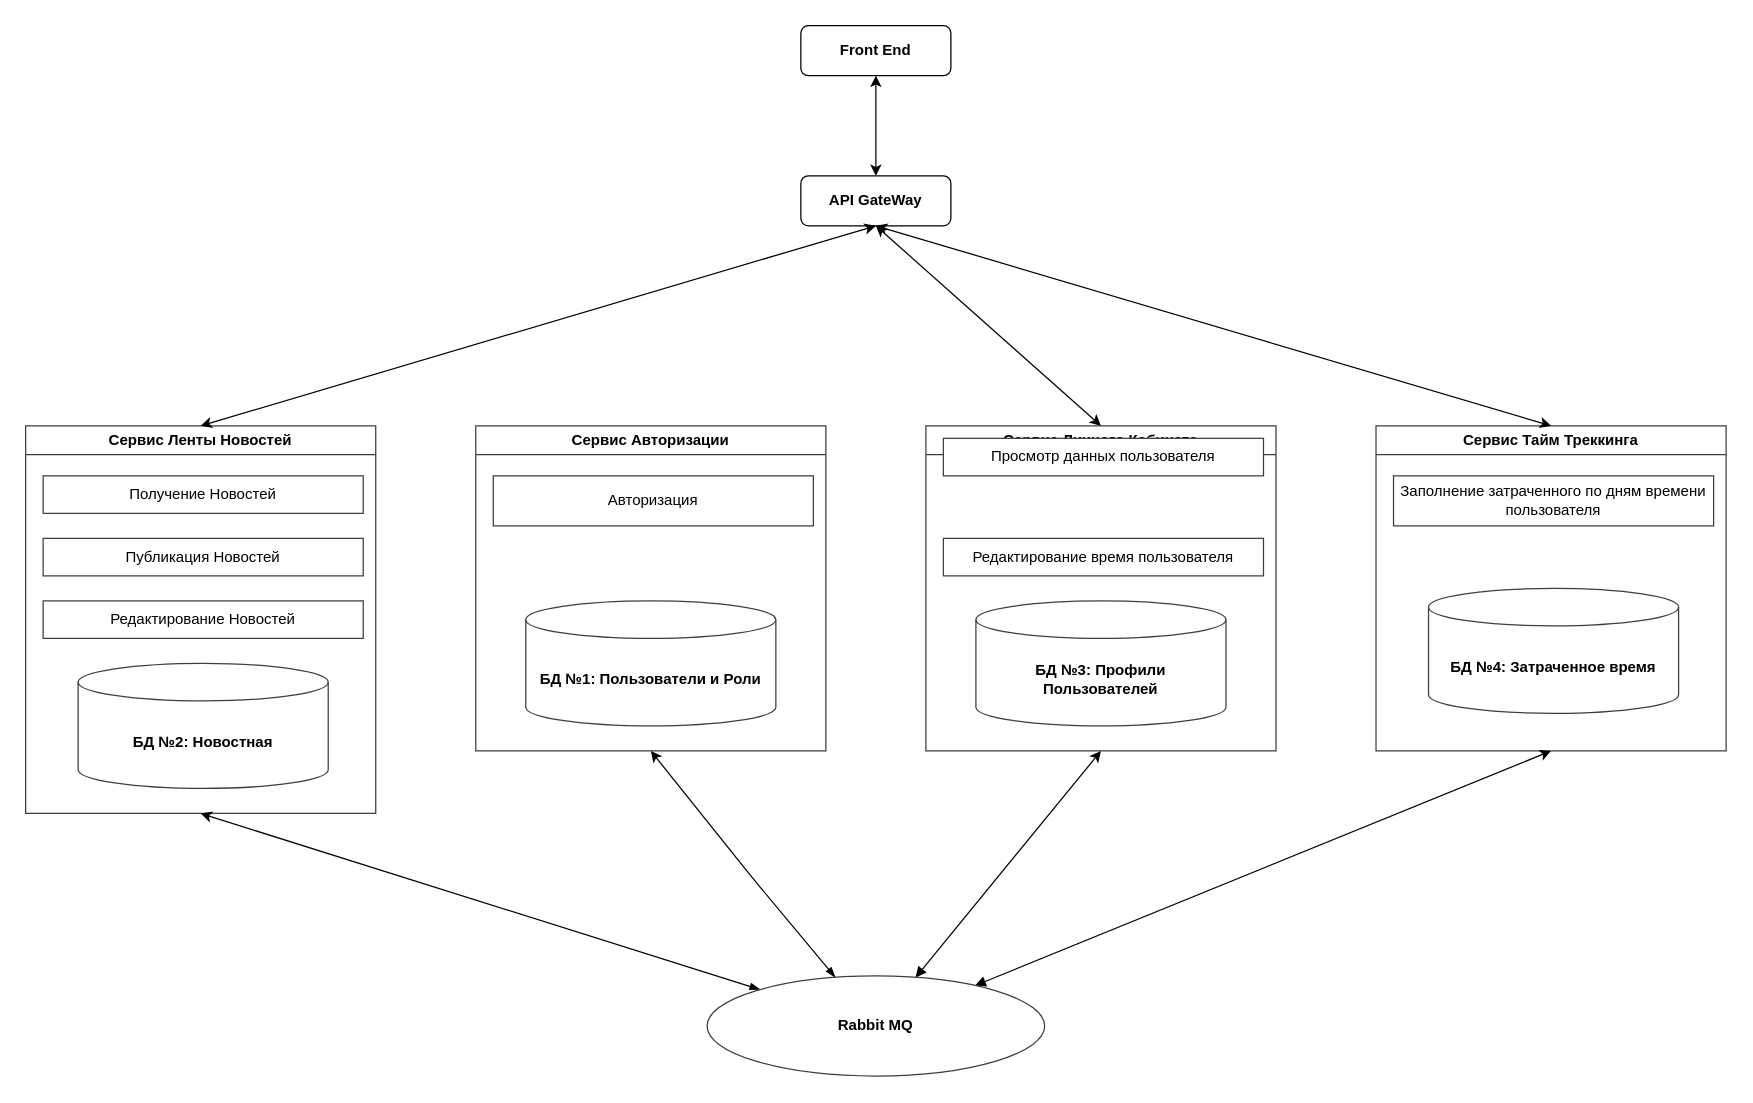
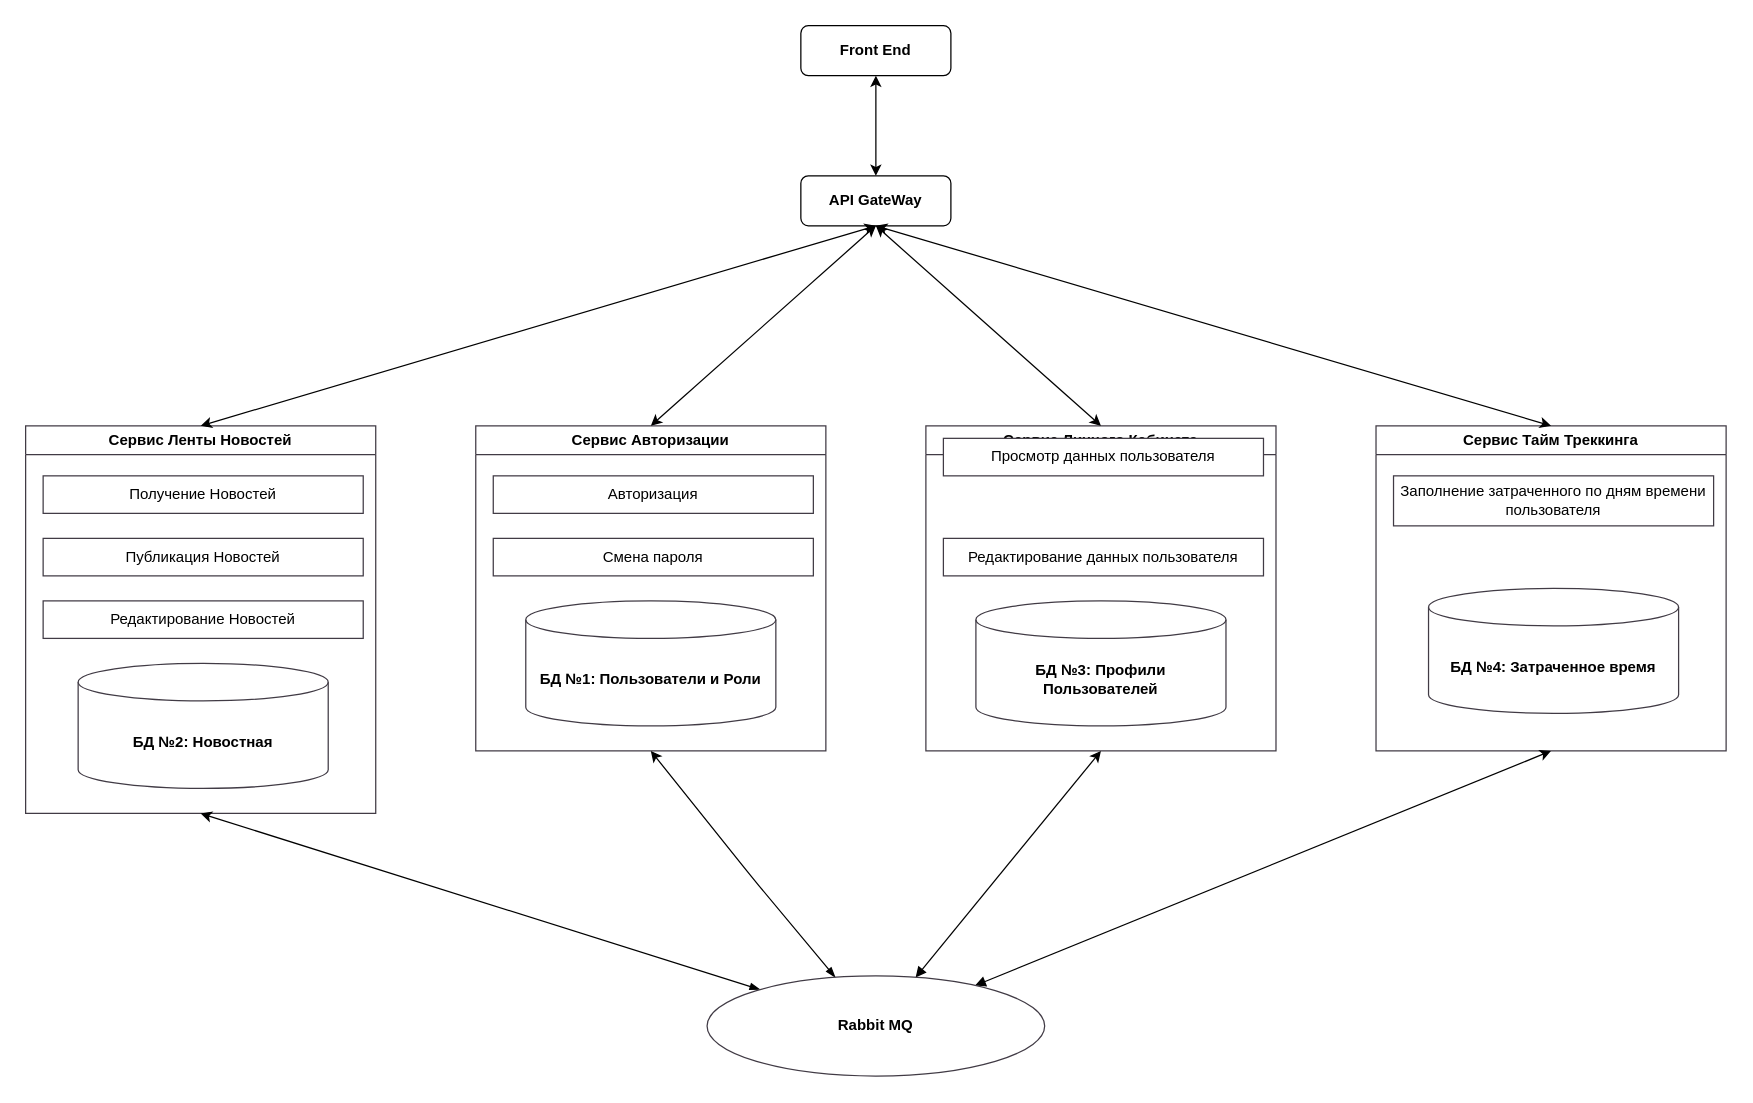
none -> (763, 326)
(653, 501) -> (653, 494)
none -> (653, 557)
(1103, 557) -> (1103, 557)
